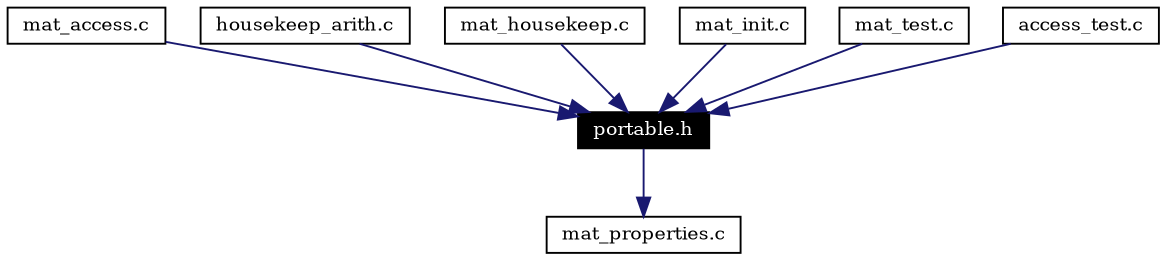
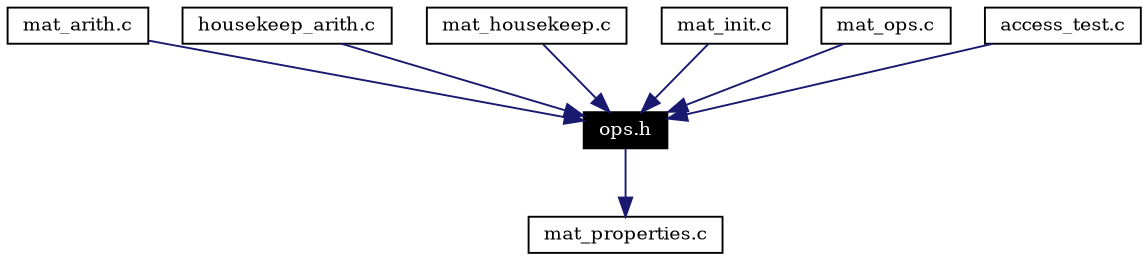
(87, 26) -> (78, 26)
(904, 26) -> (886, 26)
(644, 130) -> (626, 130)
